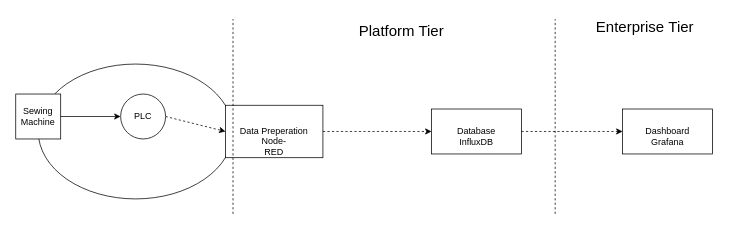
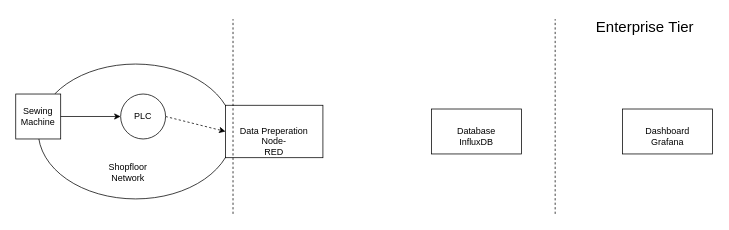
(402, 30) -> none
(374, 132) -> none
(570, 132) -> none
none -> (128, 173)
